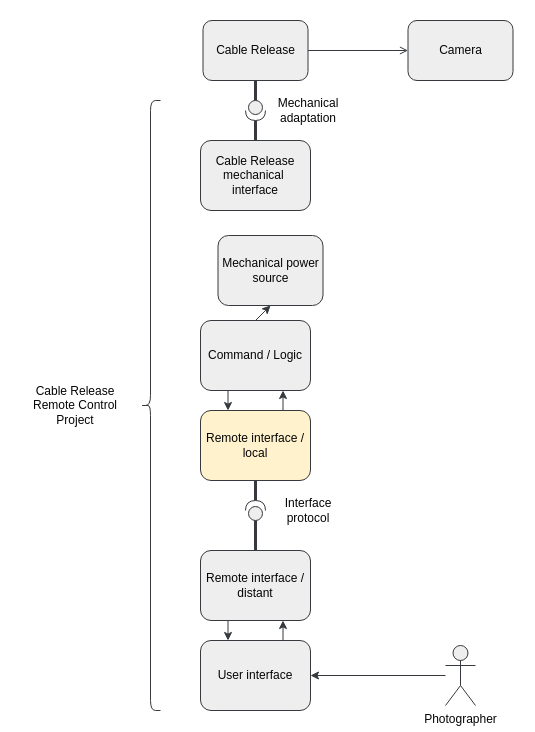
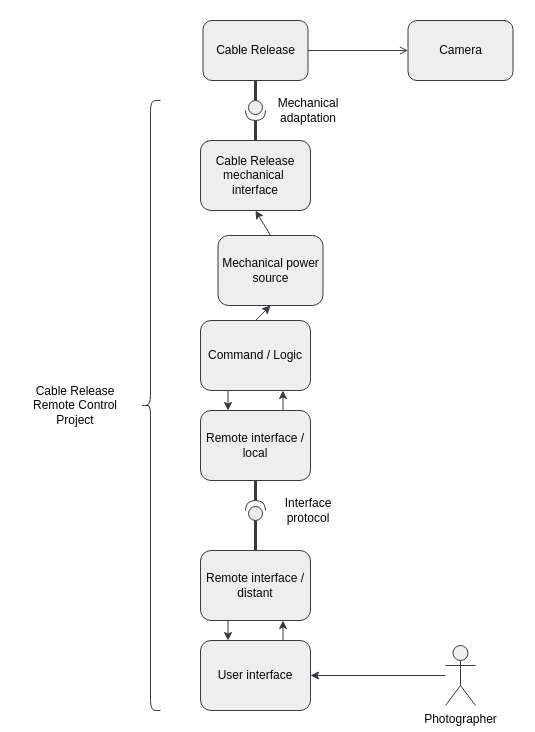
none -> (265, 226)
(256, 446) -> (256, 446)
